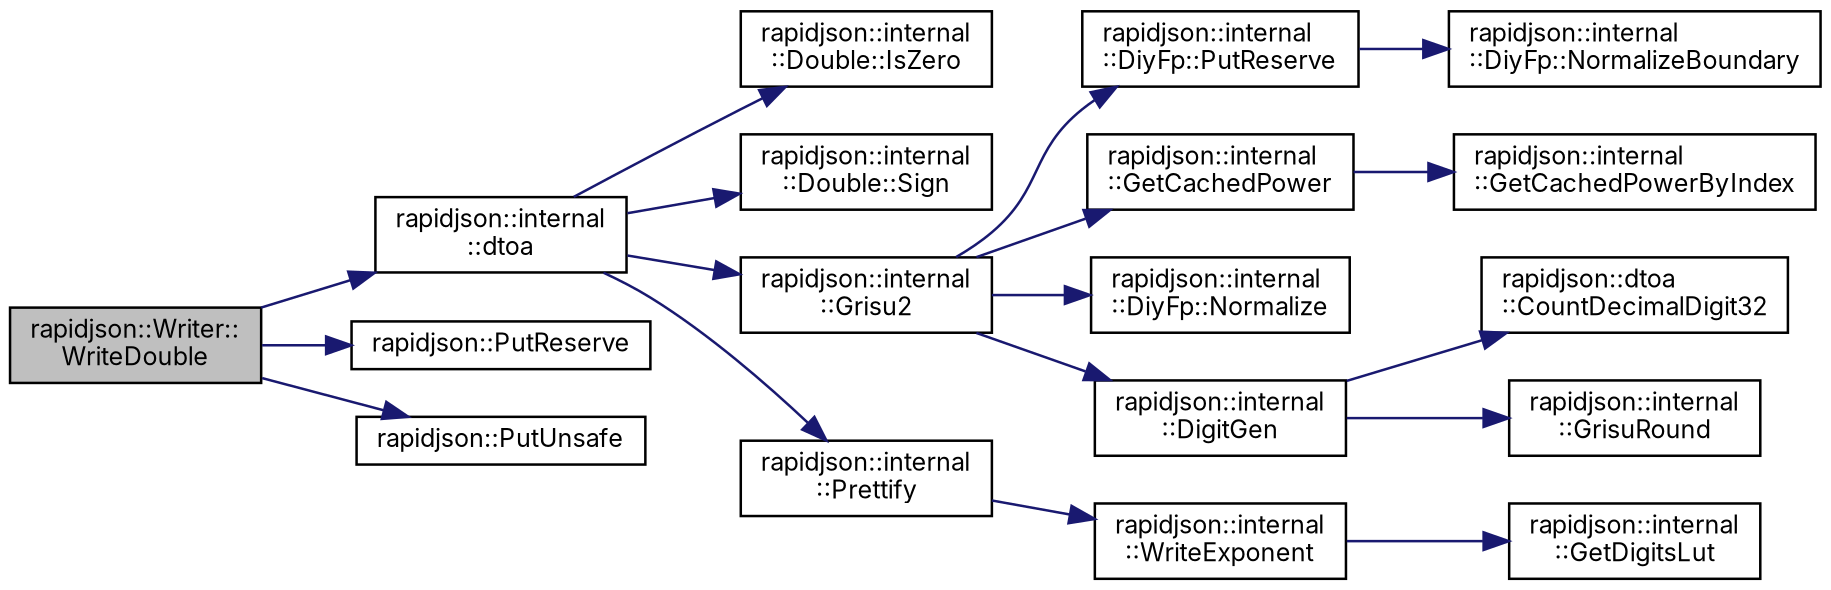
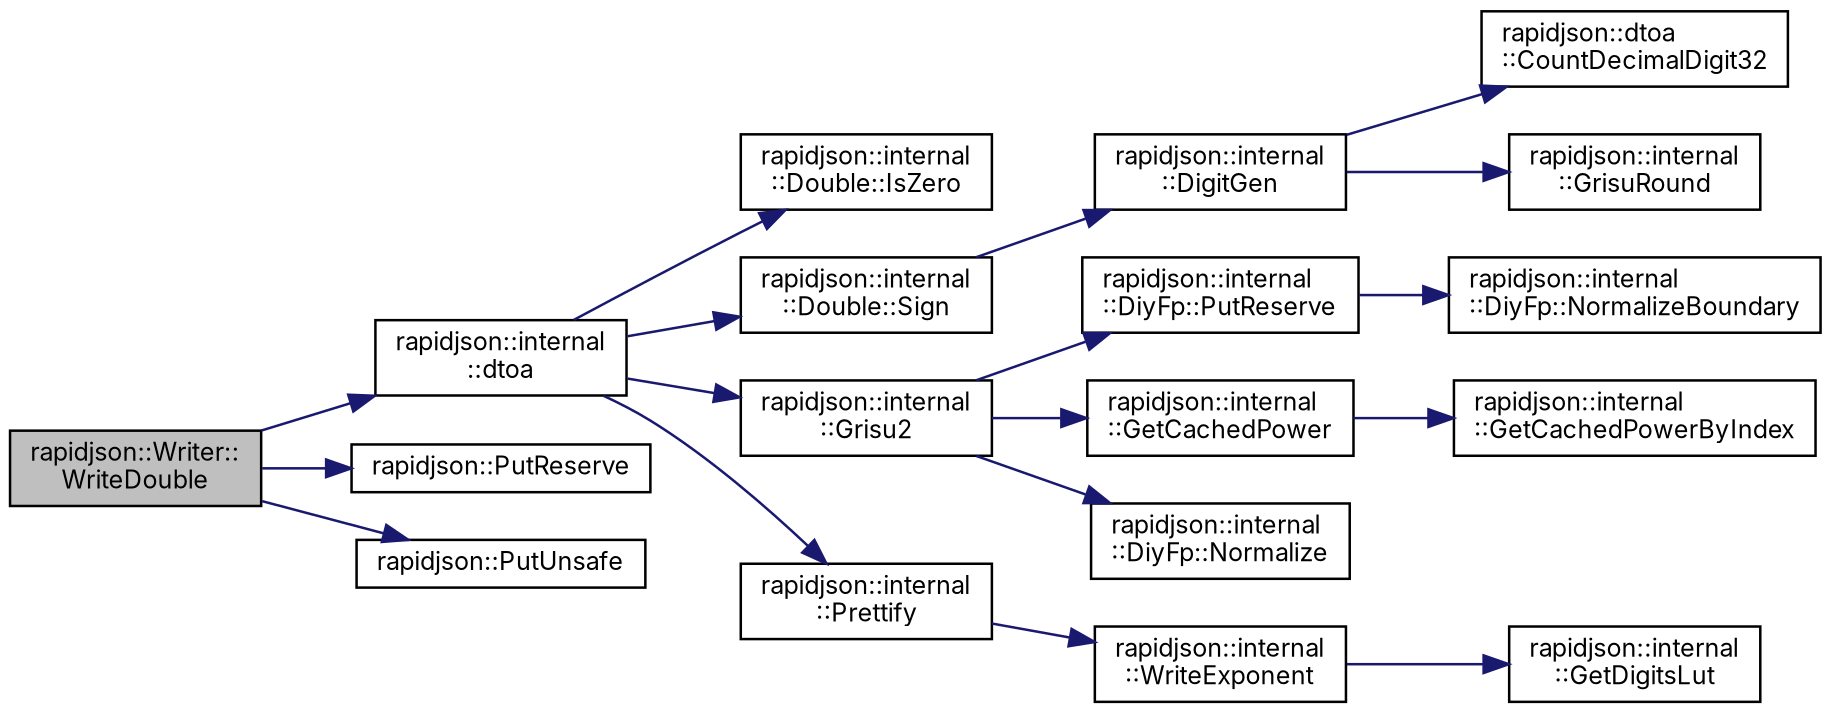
(1031, 352) -> (1031, 238)
